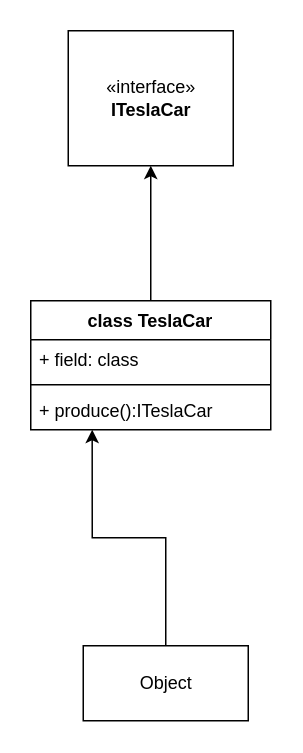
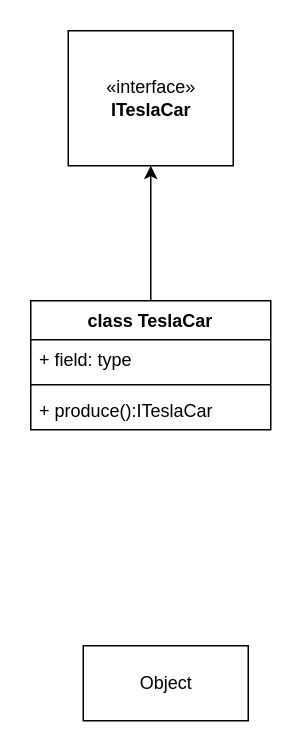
(96, 360) -> (93, 360)
(135, 538) -> none
